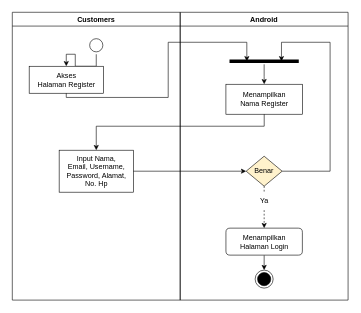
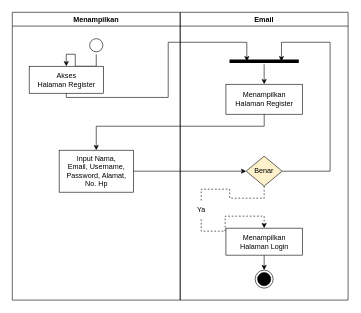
(96, 20) -> (96, 20)
(264, 20) -> (264, 20)
(265, 99) -> (265, 99)
(264, 201) -> (201, 210)
(264, 242) -> (264, 242)
